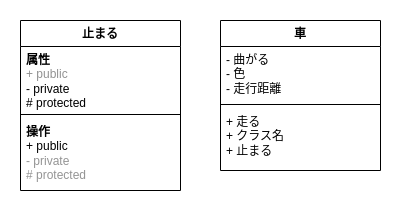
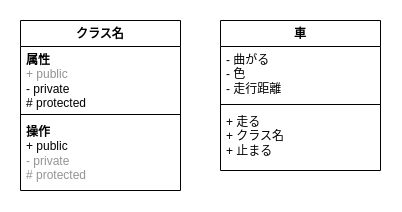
(101, 35) -> (101, 35)
